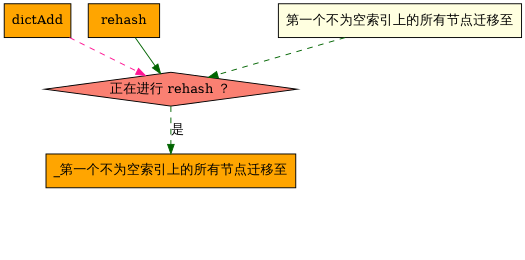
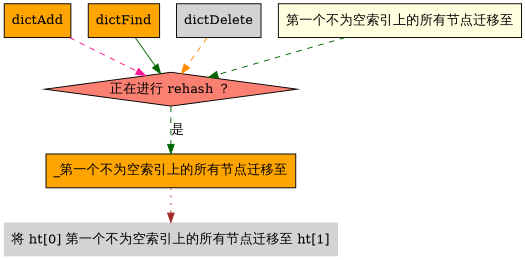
(124, 21) -> (124, 21)
none -> (219, 21)
none -> (171, 239)
